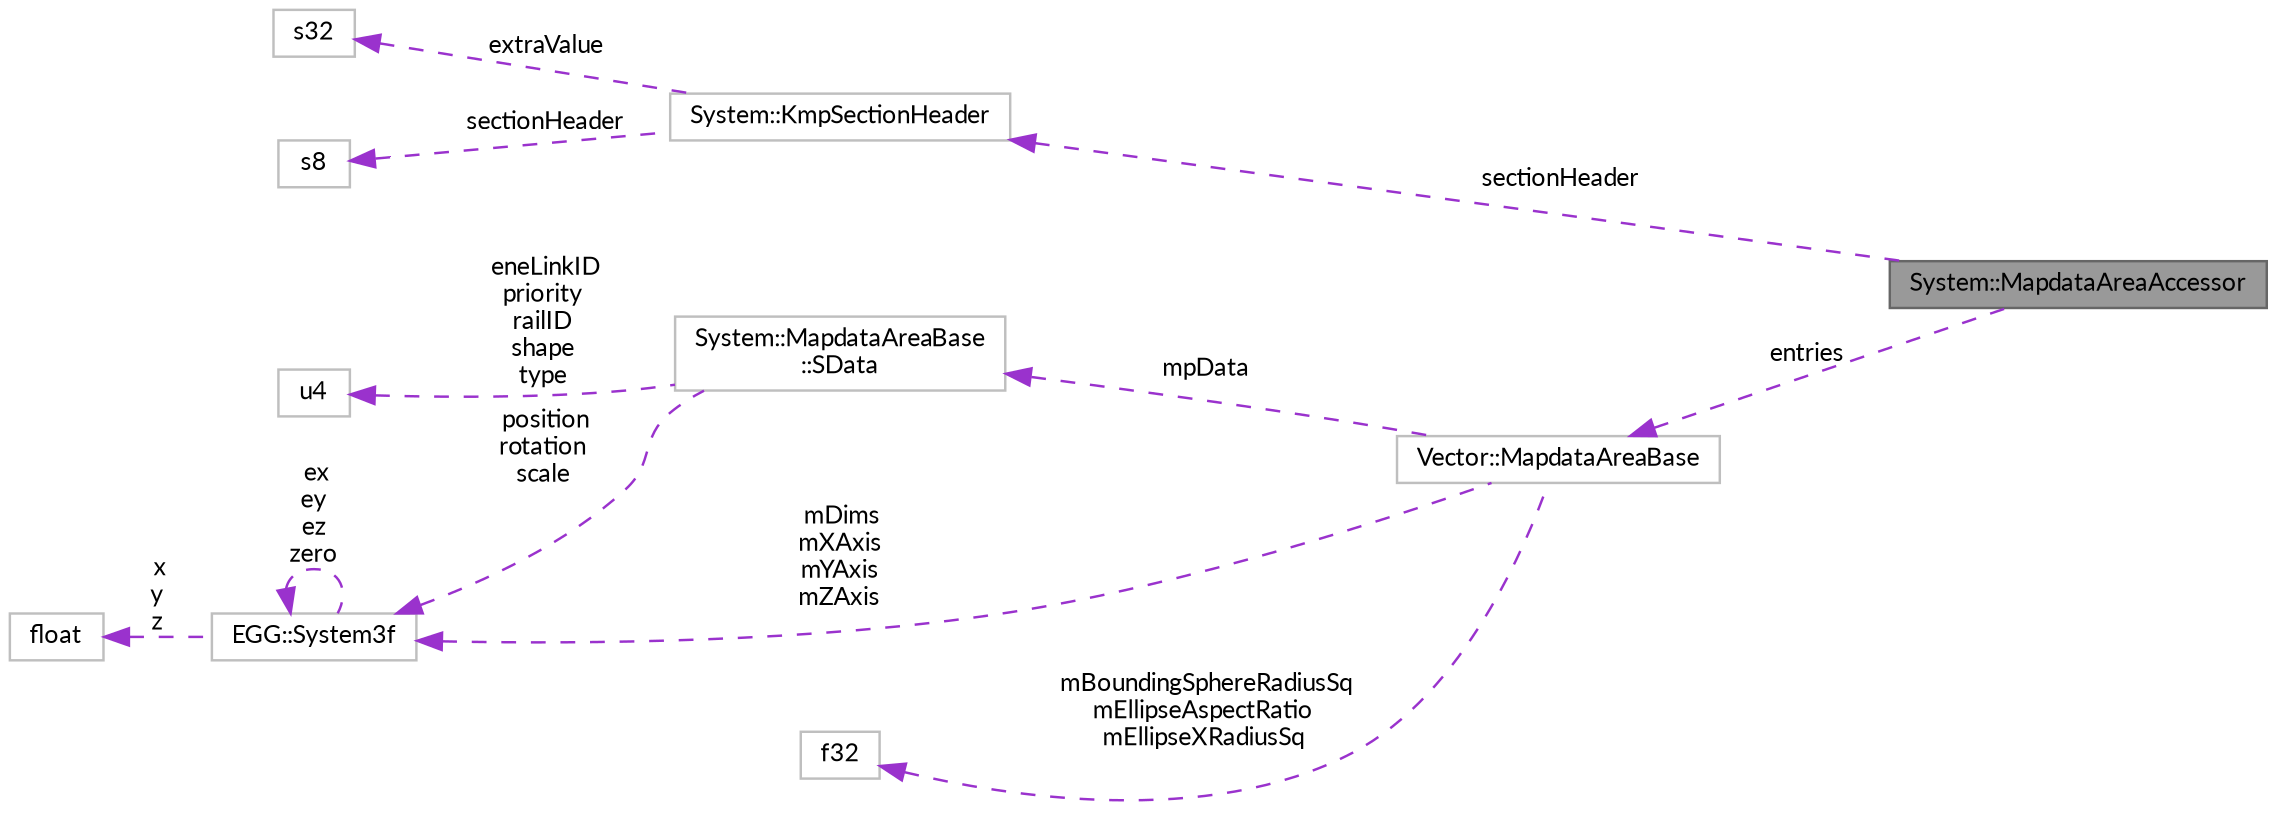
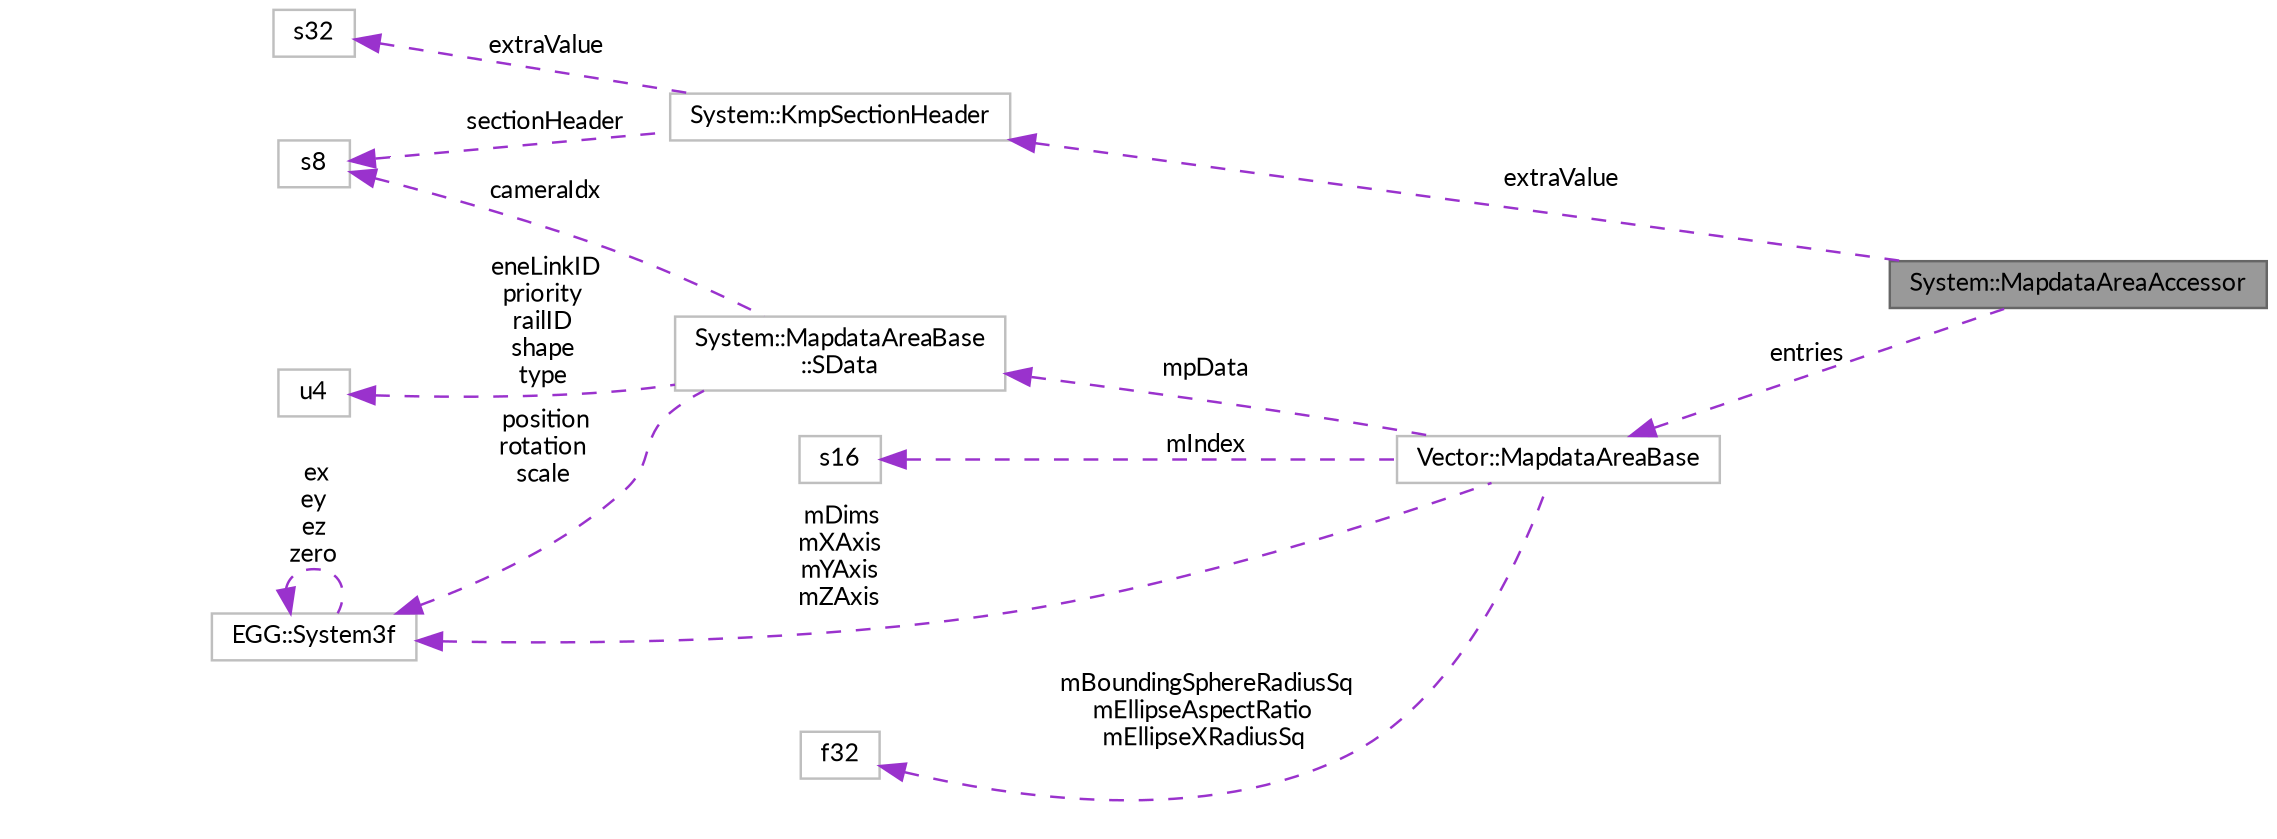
(1558, 180) -> (1558, 180)
none -> (573, 236)
none -> (840, 460)
(57, 637) -> none
